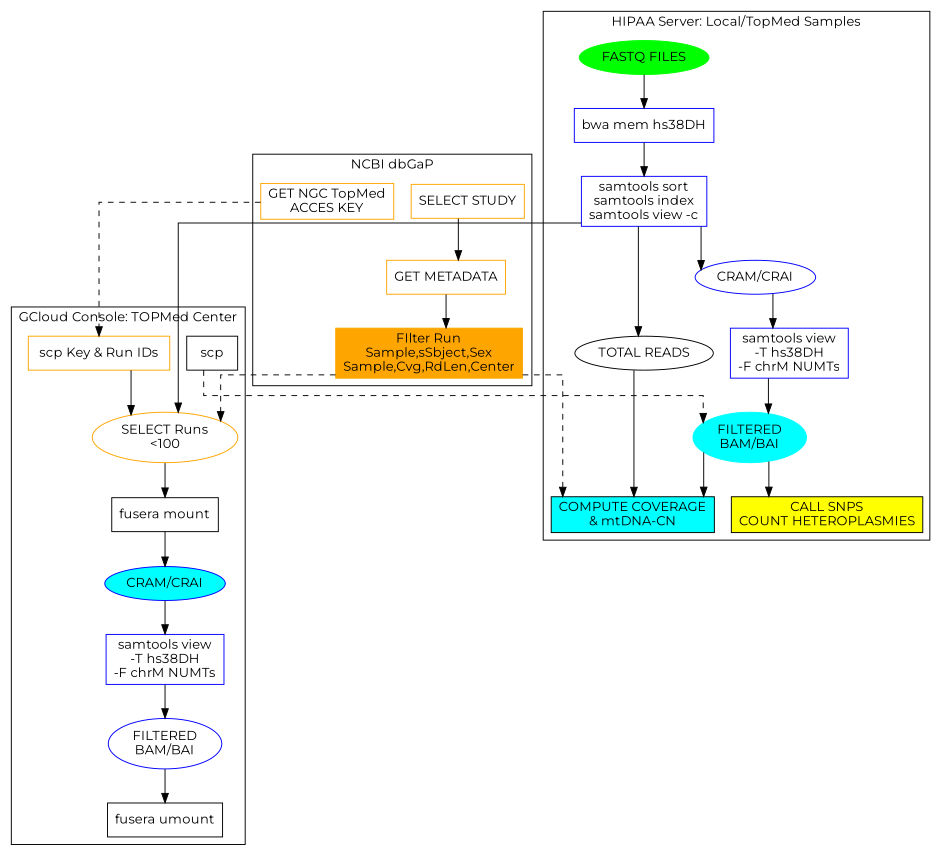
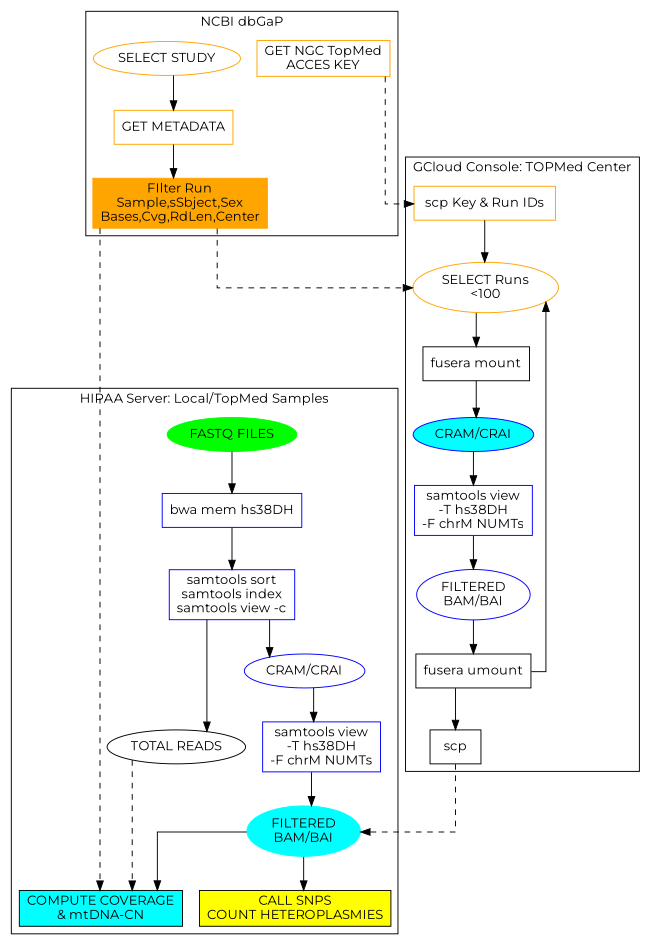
(468, 201) -> (167, 58)
(290, 223) -> (546, 499)
(429, 353) -> (180, 203)
(634, 429) -> (132, 821)
none -> (455, 704)
